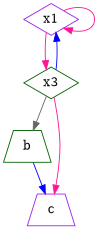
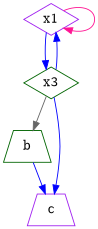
(45, 47) -> (45, 47)
(60, 141) -> (60, 141)
